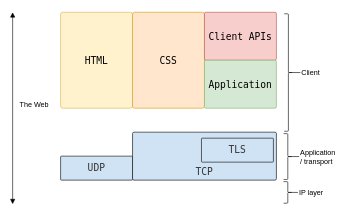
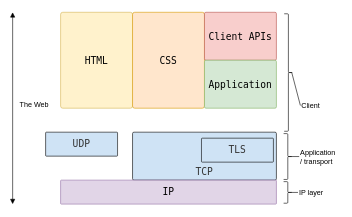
(312, 73) -> (312, 106)
(96, 168) -> (81, 144)
none -> (168, 192)
